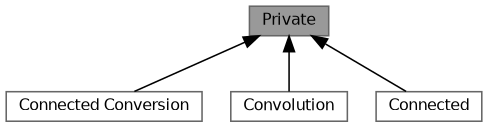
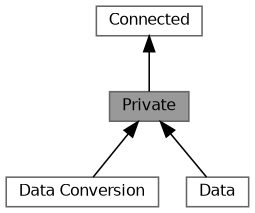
(366, 68) -> (149, 72)
(104, 106) -> (82, 192)
(289, 106) -> (218, 192)
